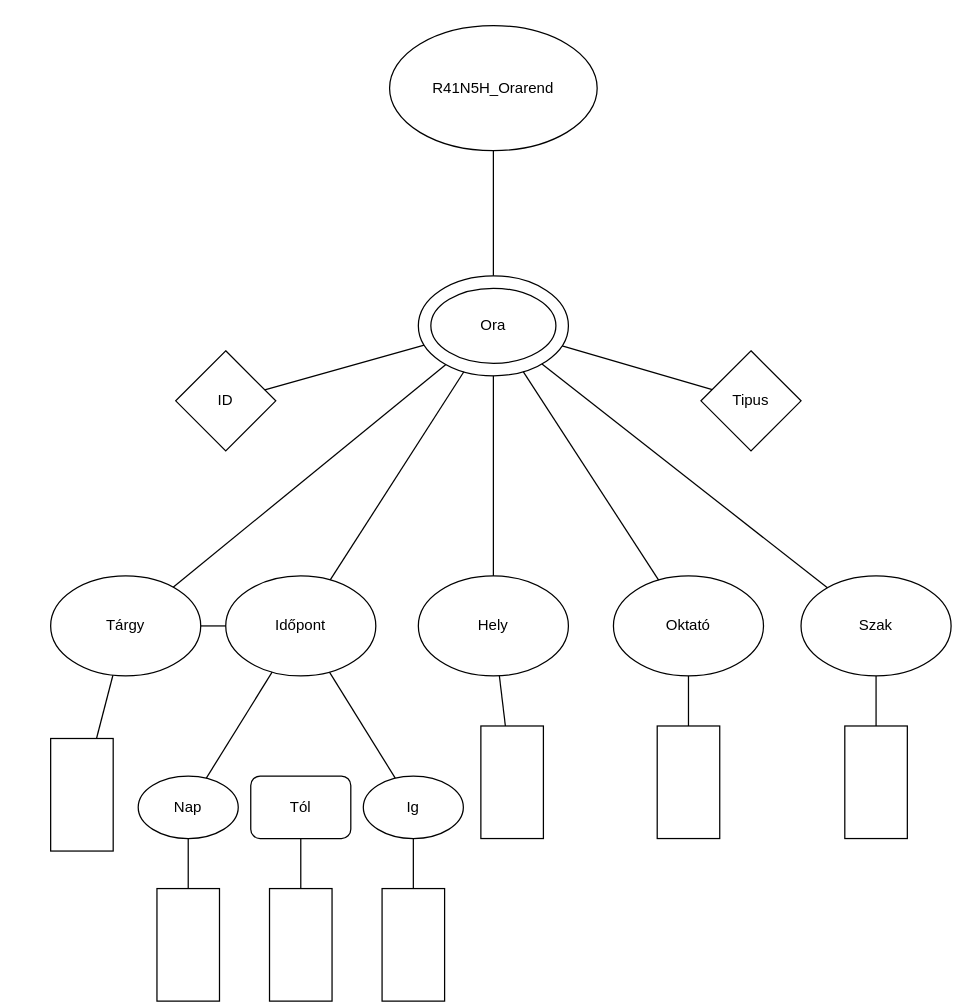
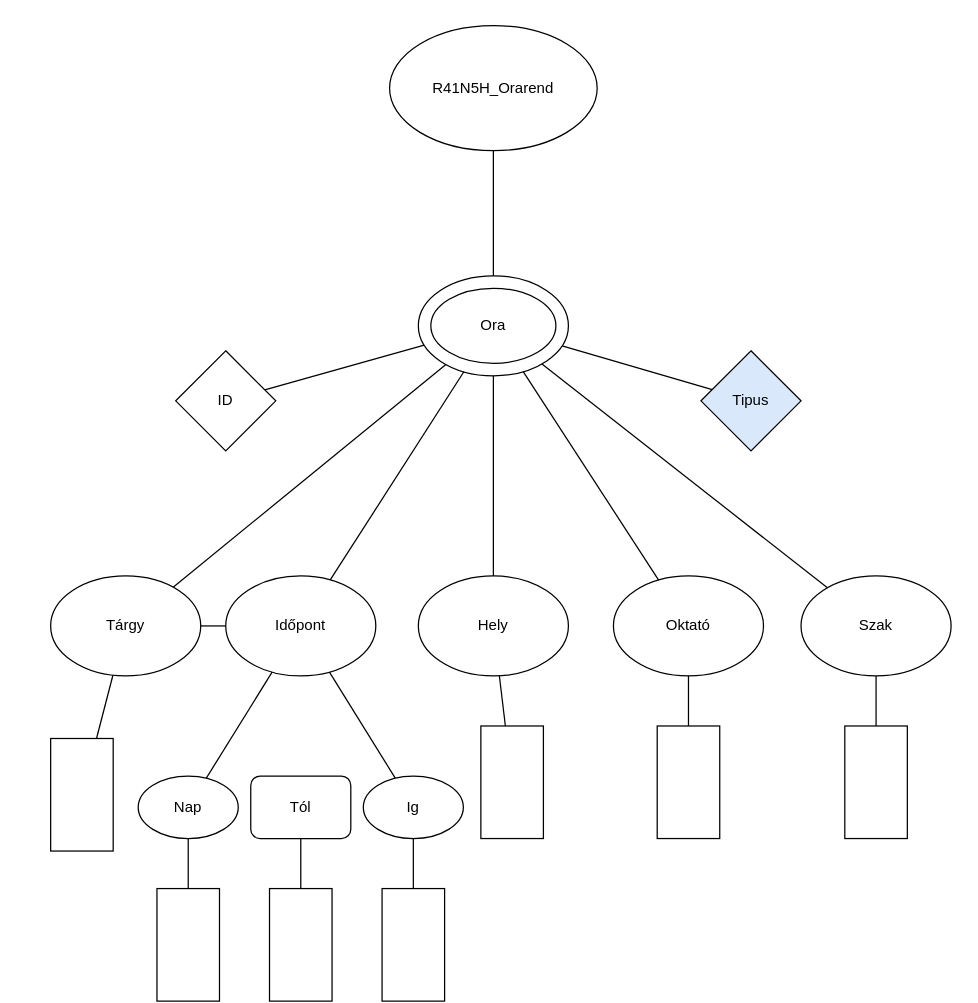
(751, 401) -> (751, 401)
